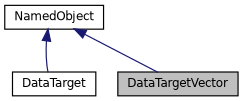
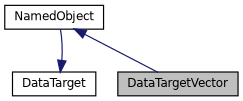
(46, 57) -> (62, 45)
